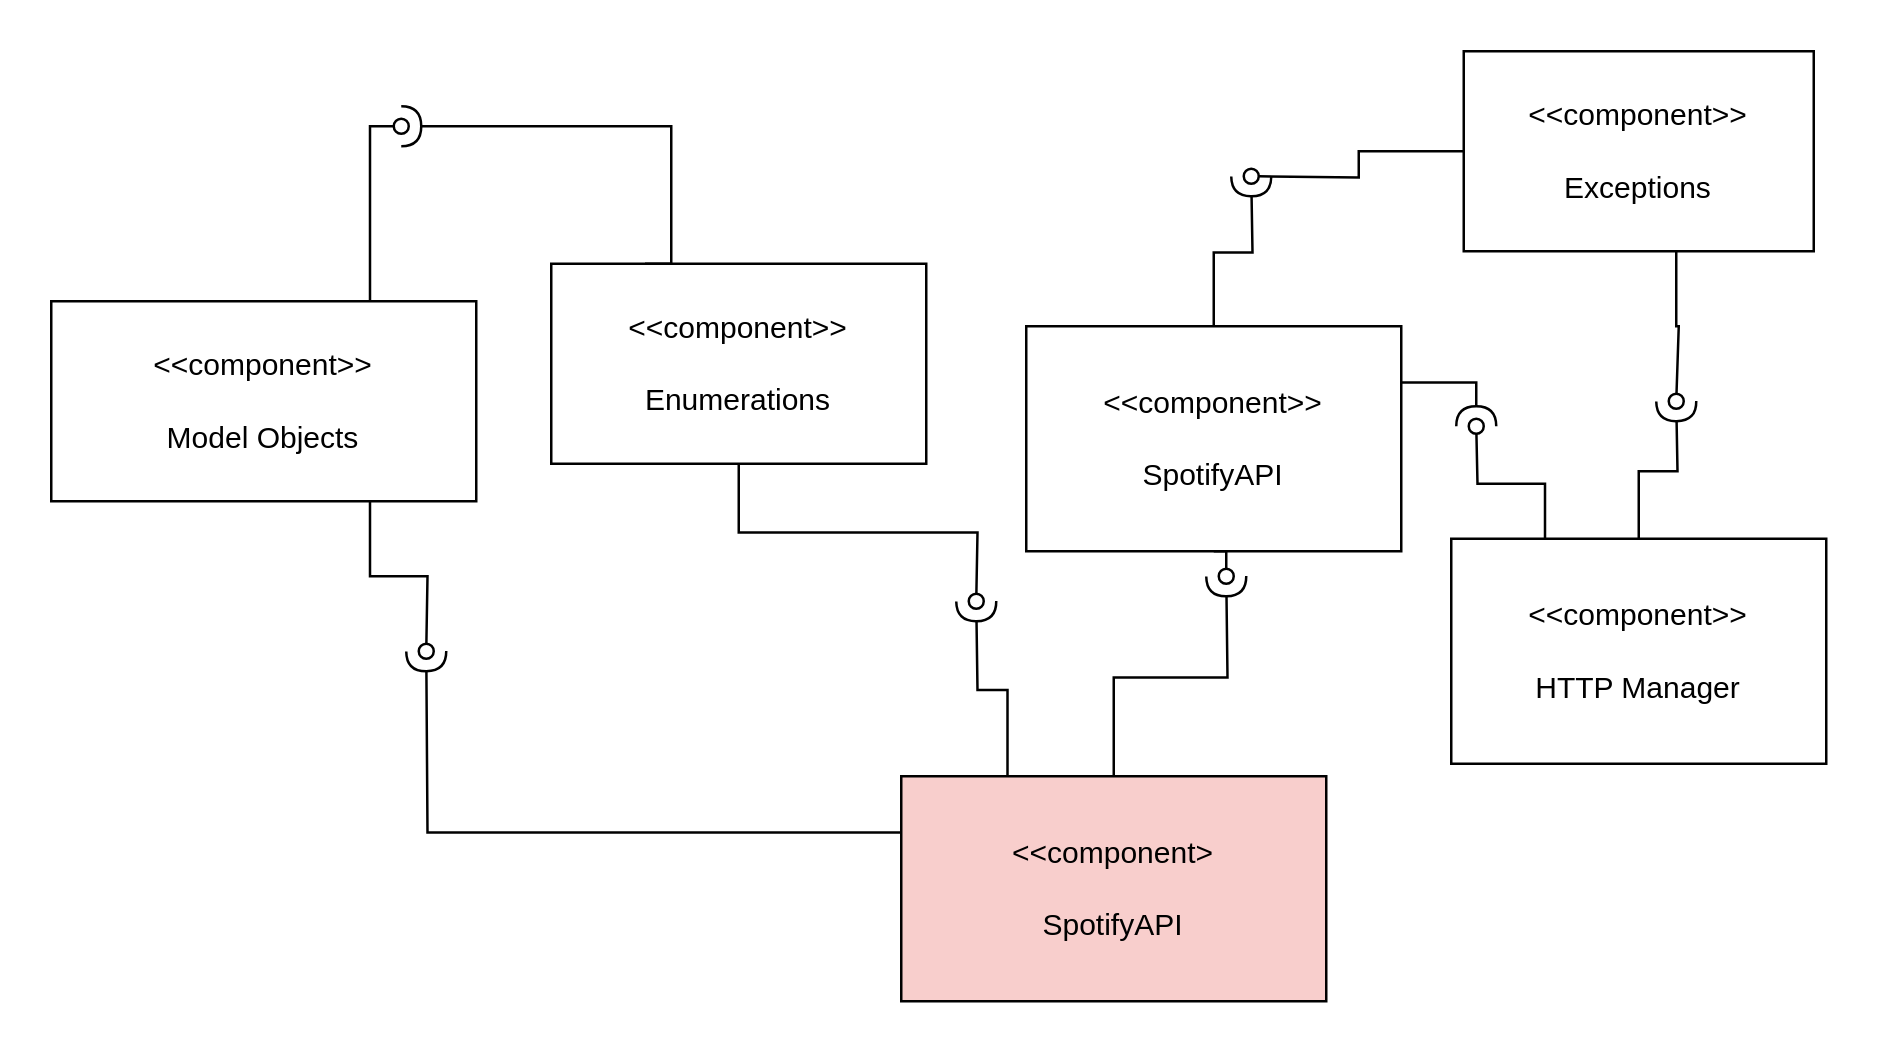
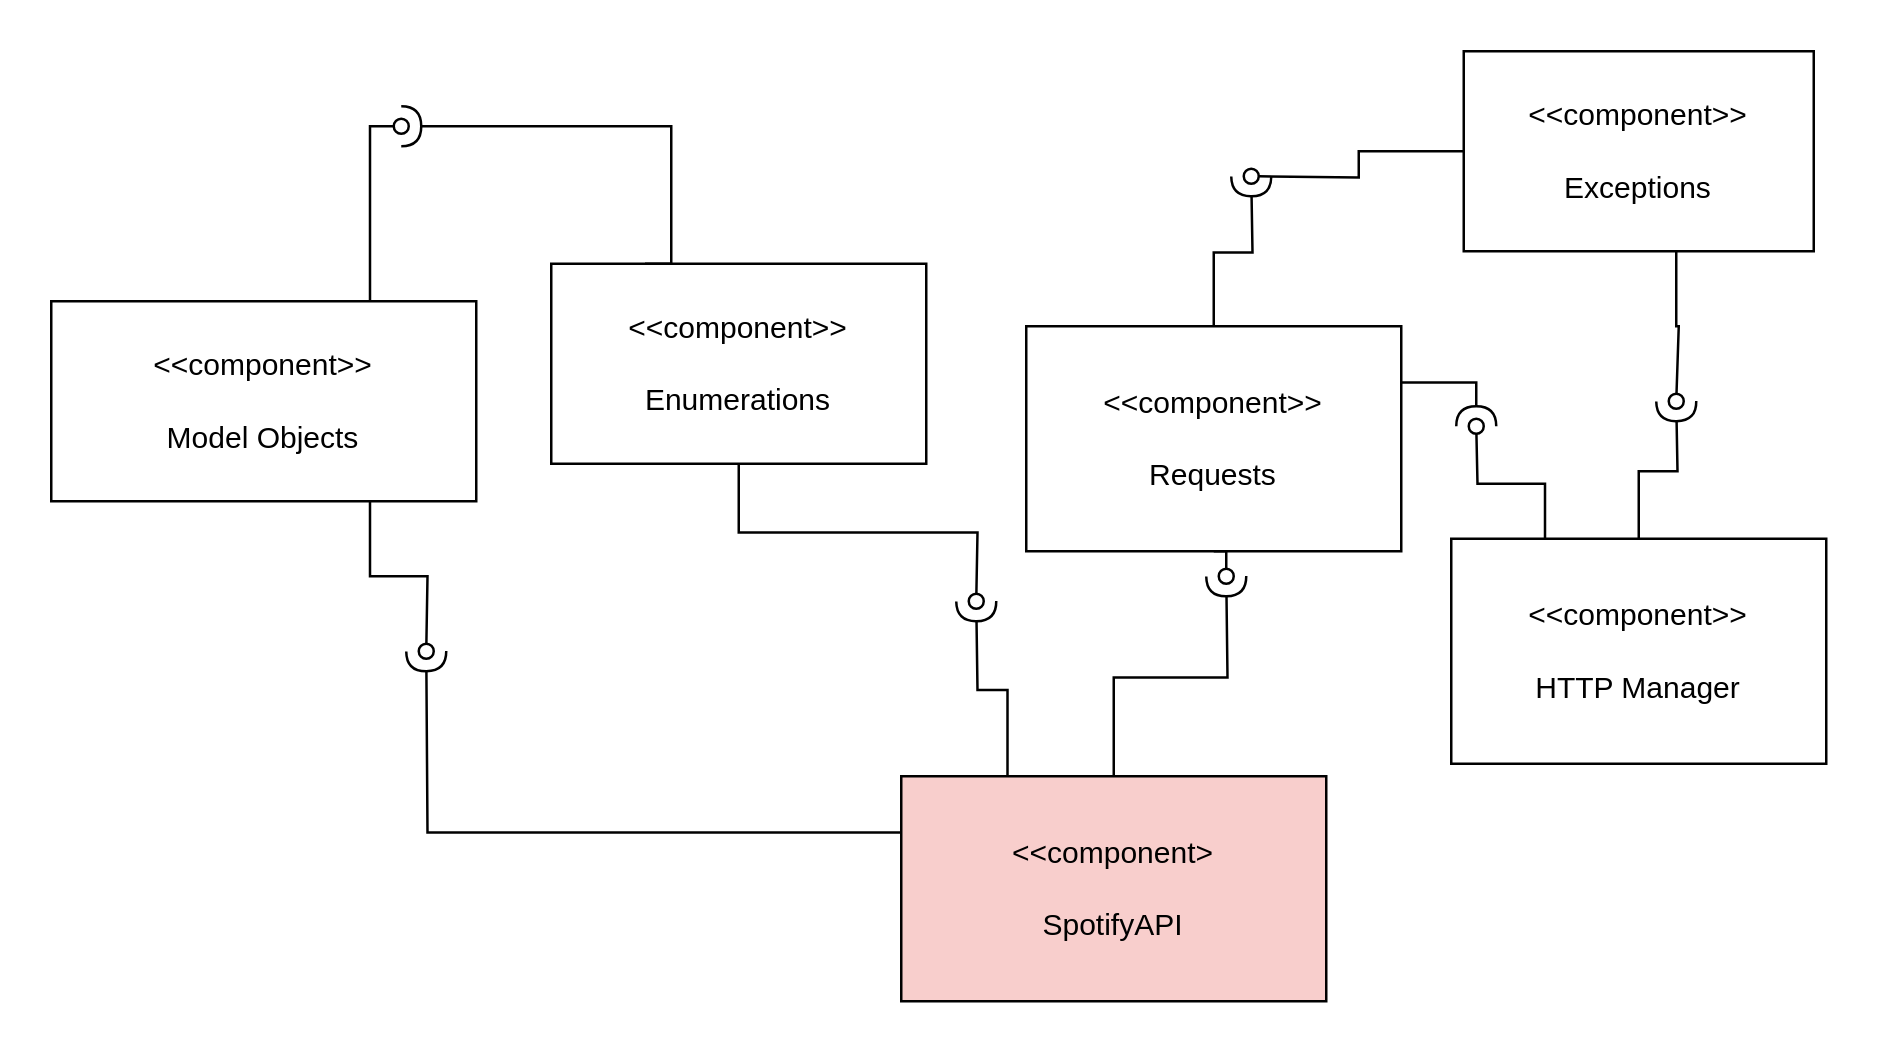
(1214, 439) -> (1214, 439)
